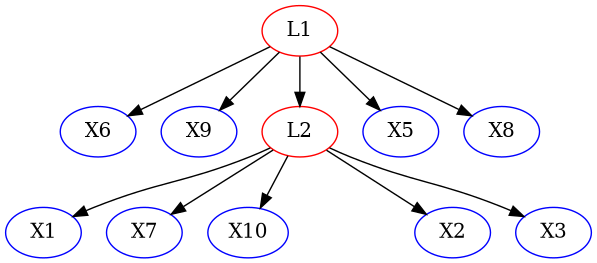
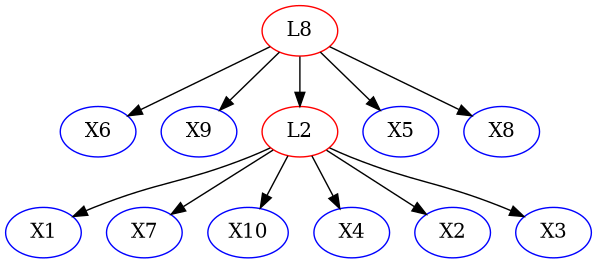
(300, 31) -> (300, 31)
none -> (352, 233)
